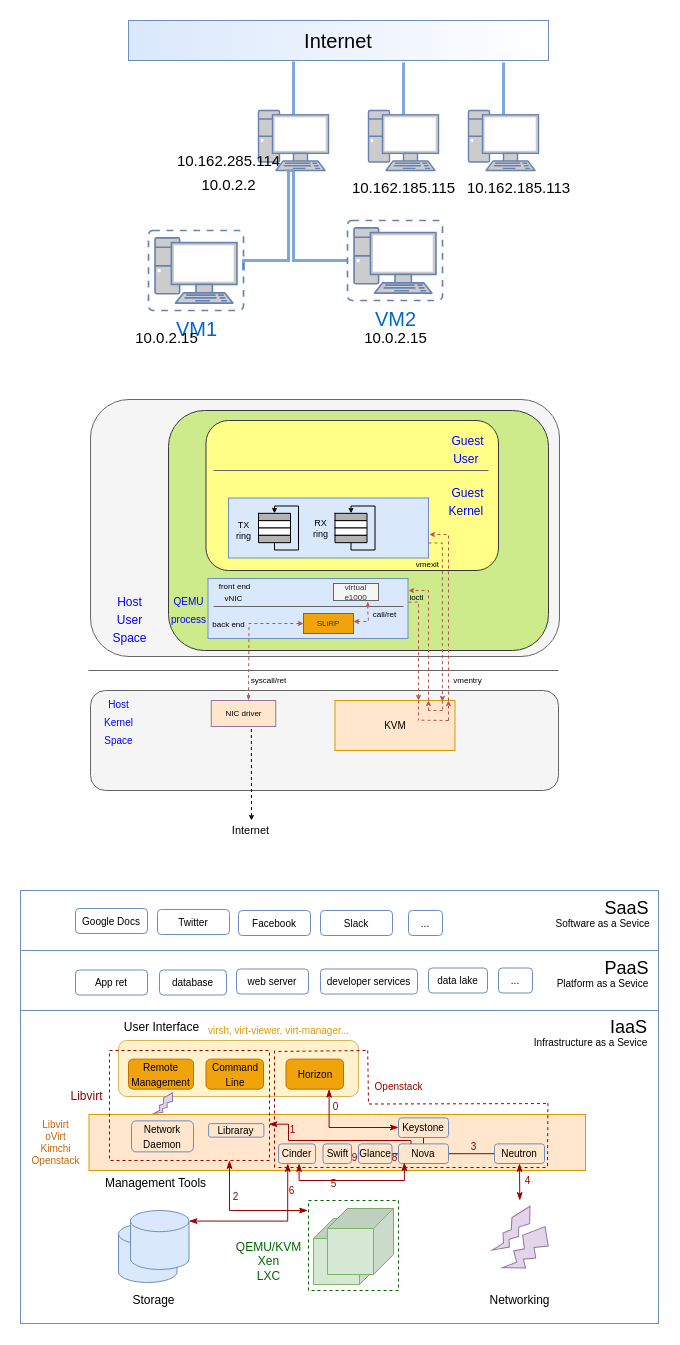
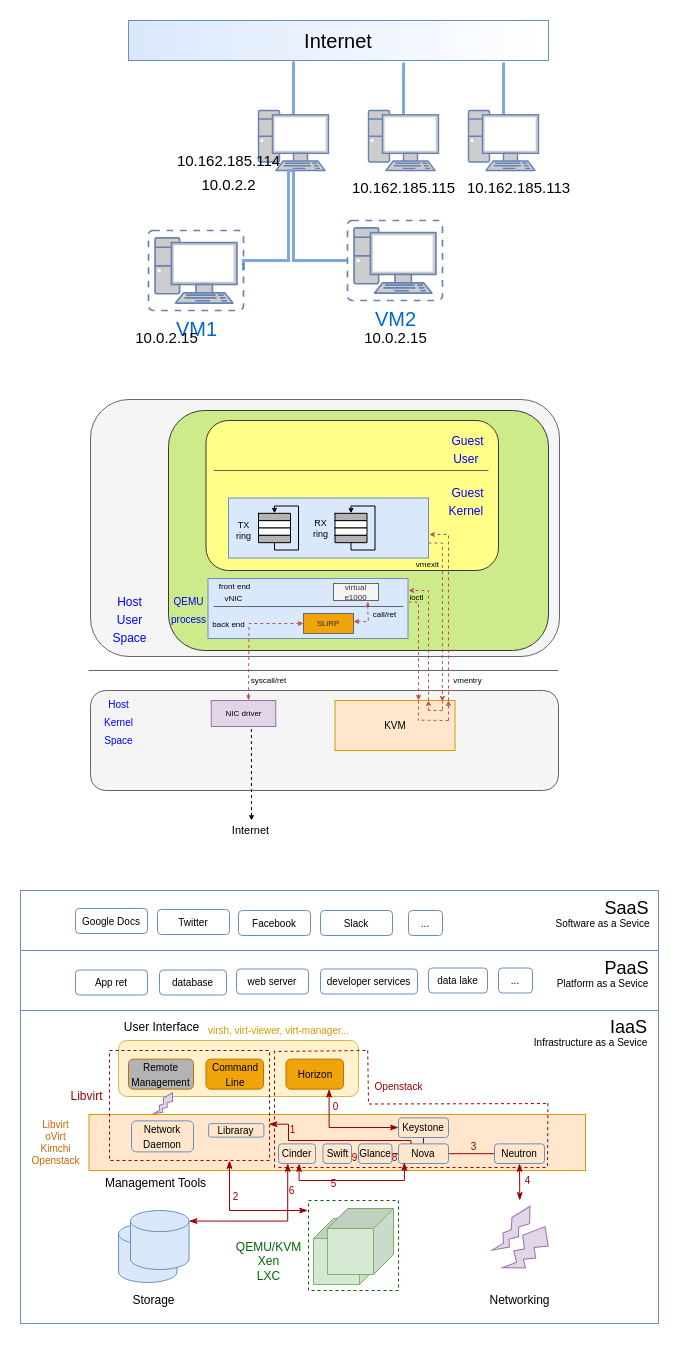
(229, 171) -> (229, 171)
(244, 714) -> (244, 714)
(161, 1074) -> (161, 1074)
